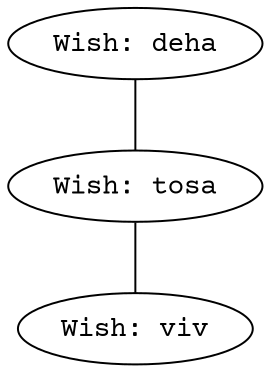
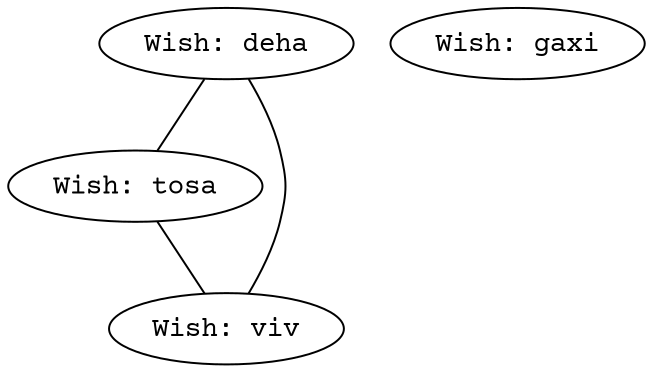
none -> (518, 44)
none -> (285, 186)
